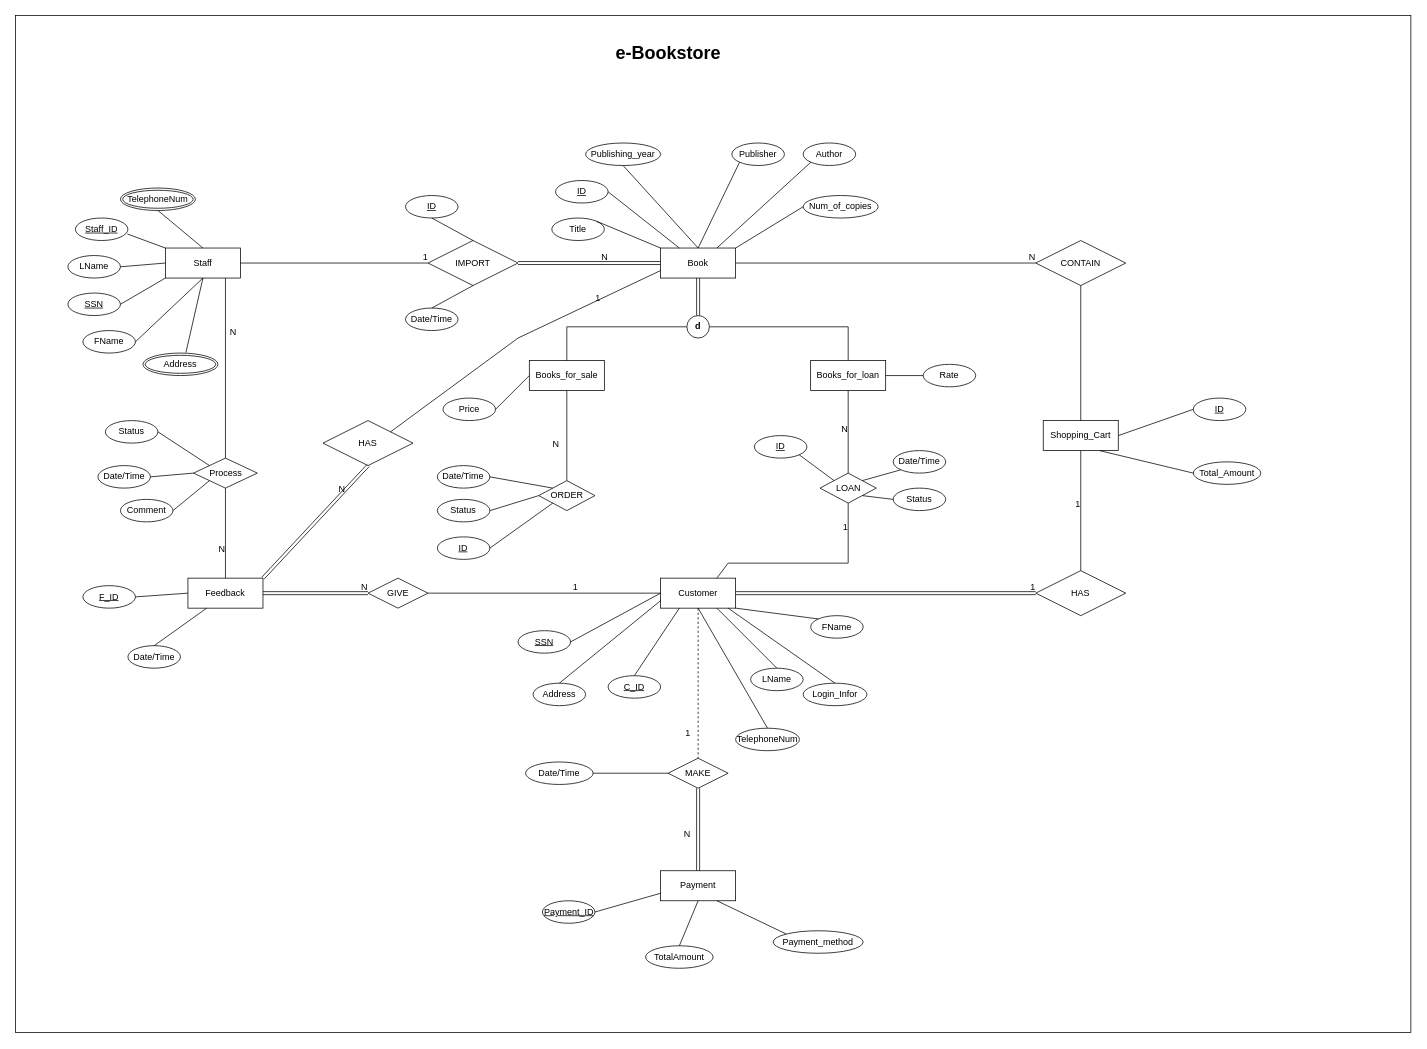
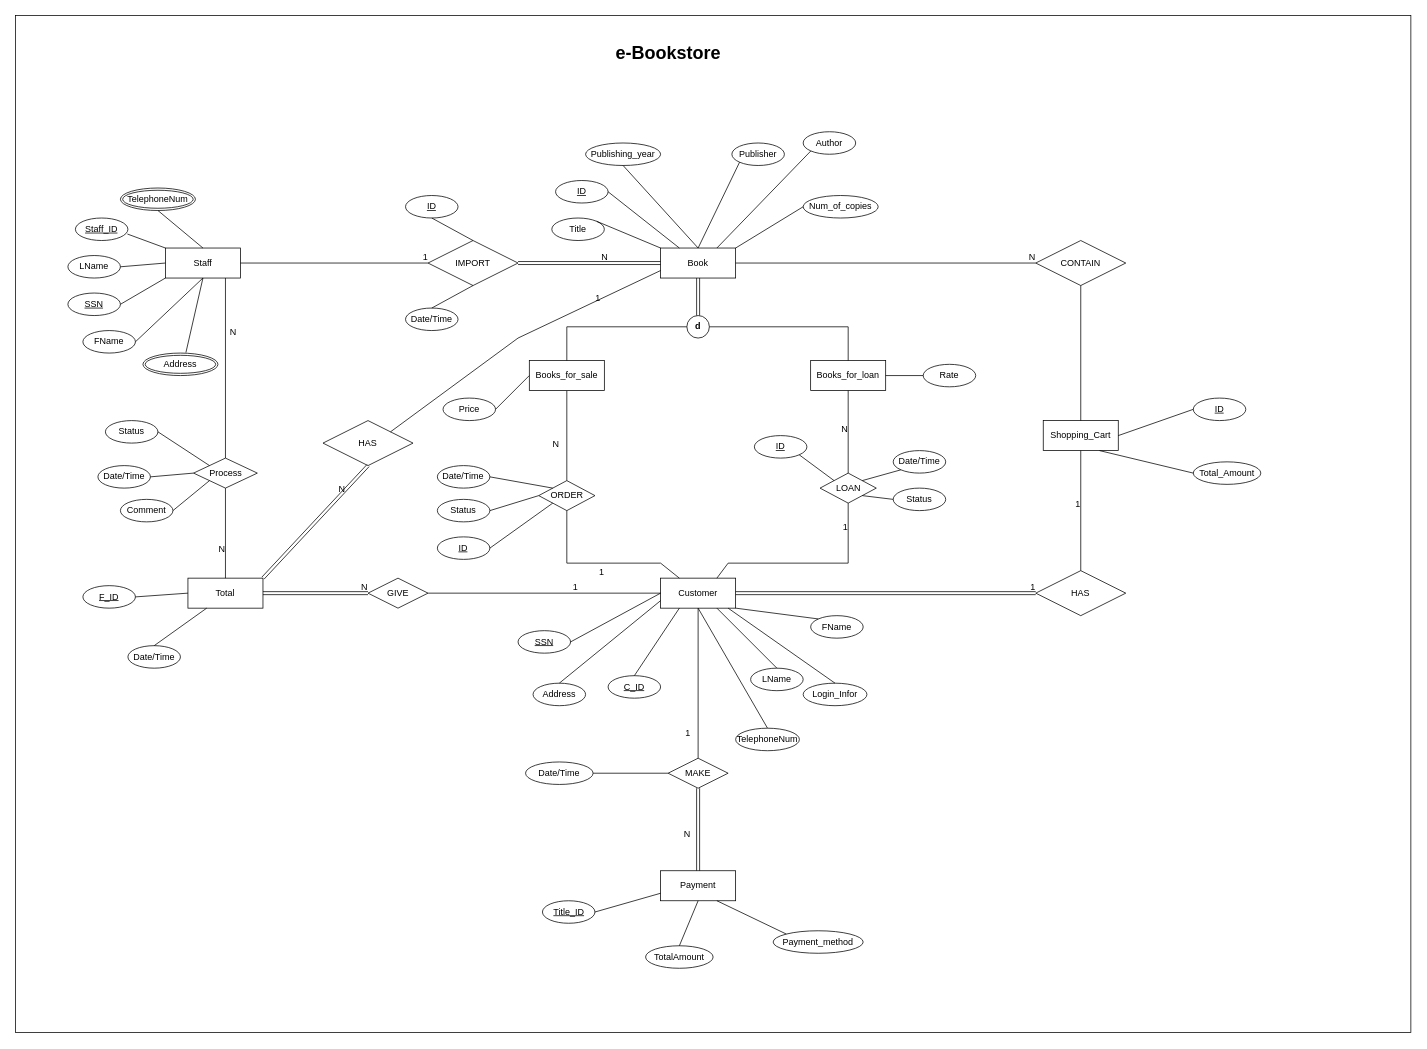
(829, 154) -> (829, 143)
none -> (599, 563)
(225, 593) -> (225, 593)
(698, 685) -> (698, 685)
(569, 912) -> (569, 912)
